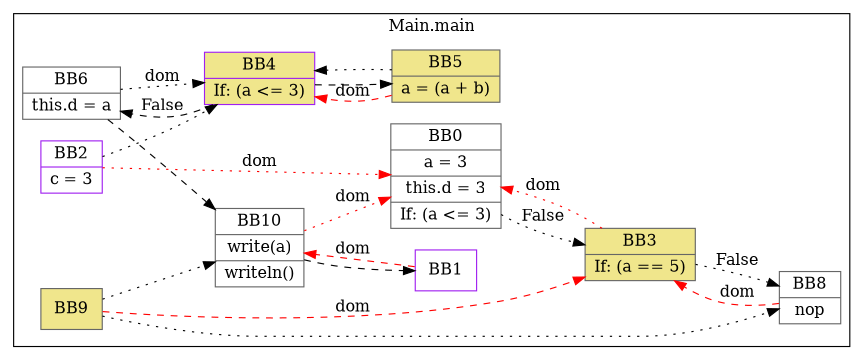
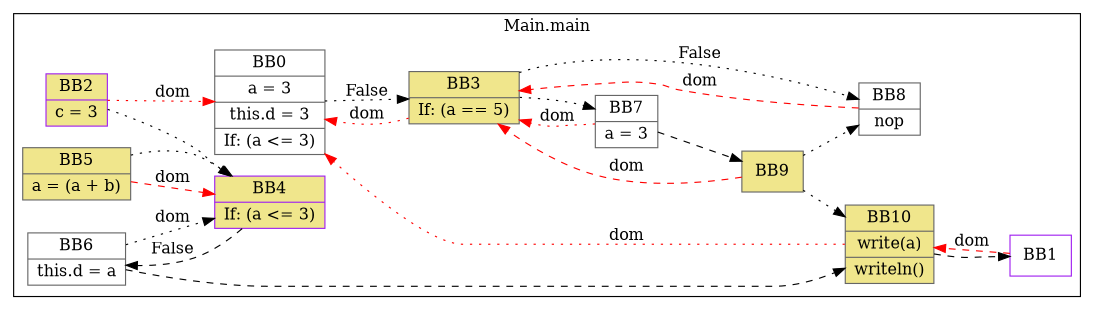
(348, 85) -> none
none -> (627, 122)
(72, 167) -> (77, 100)
(260, 248) -> (890, 244)
